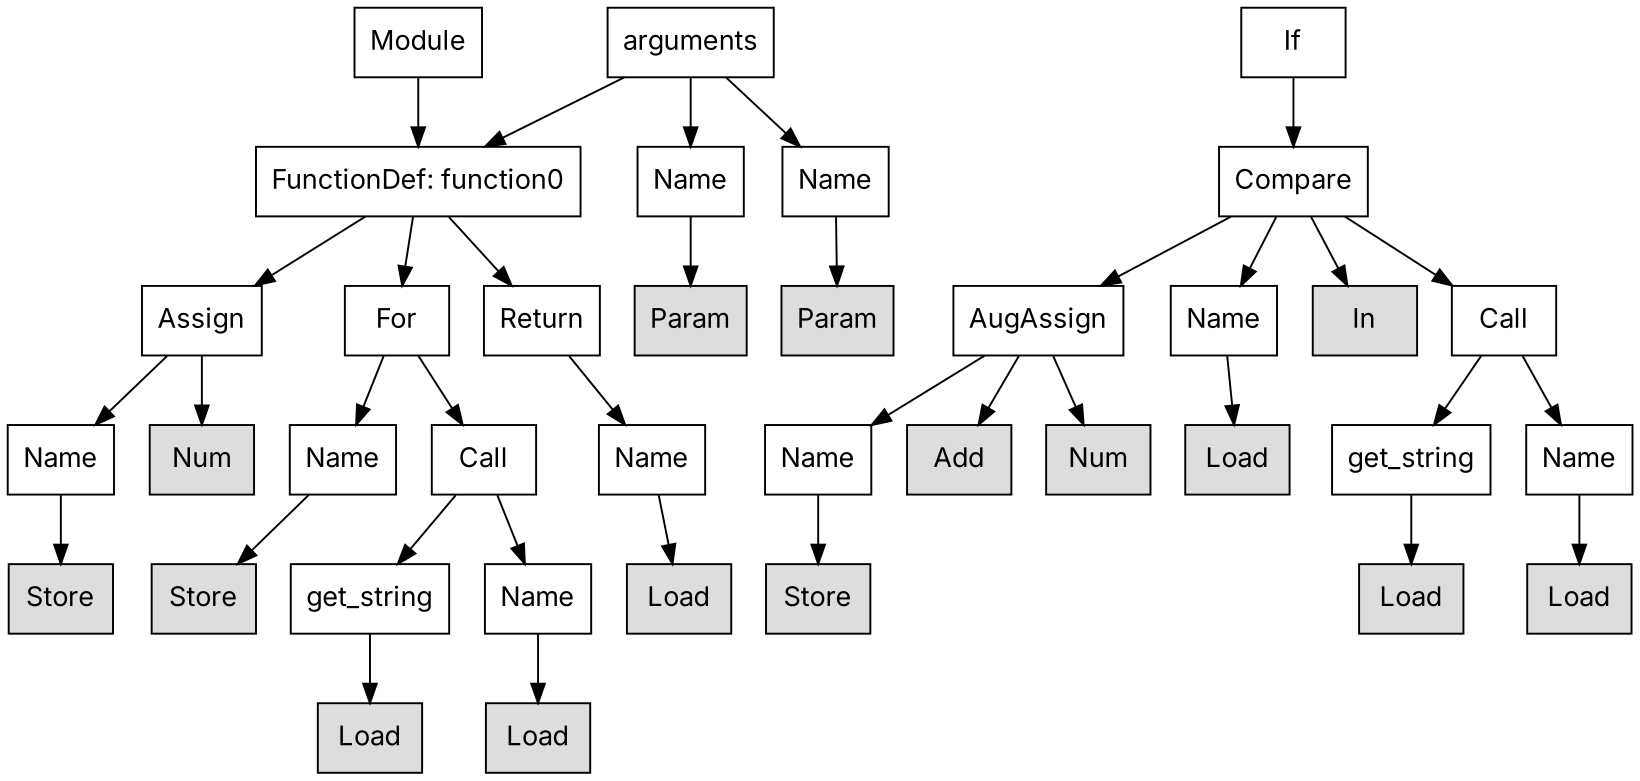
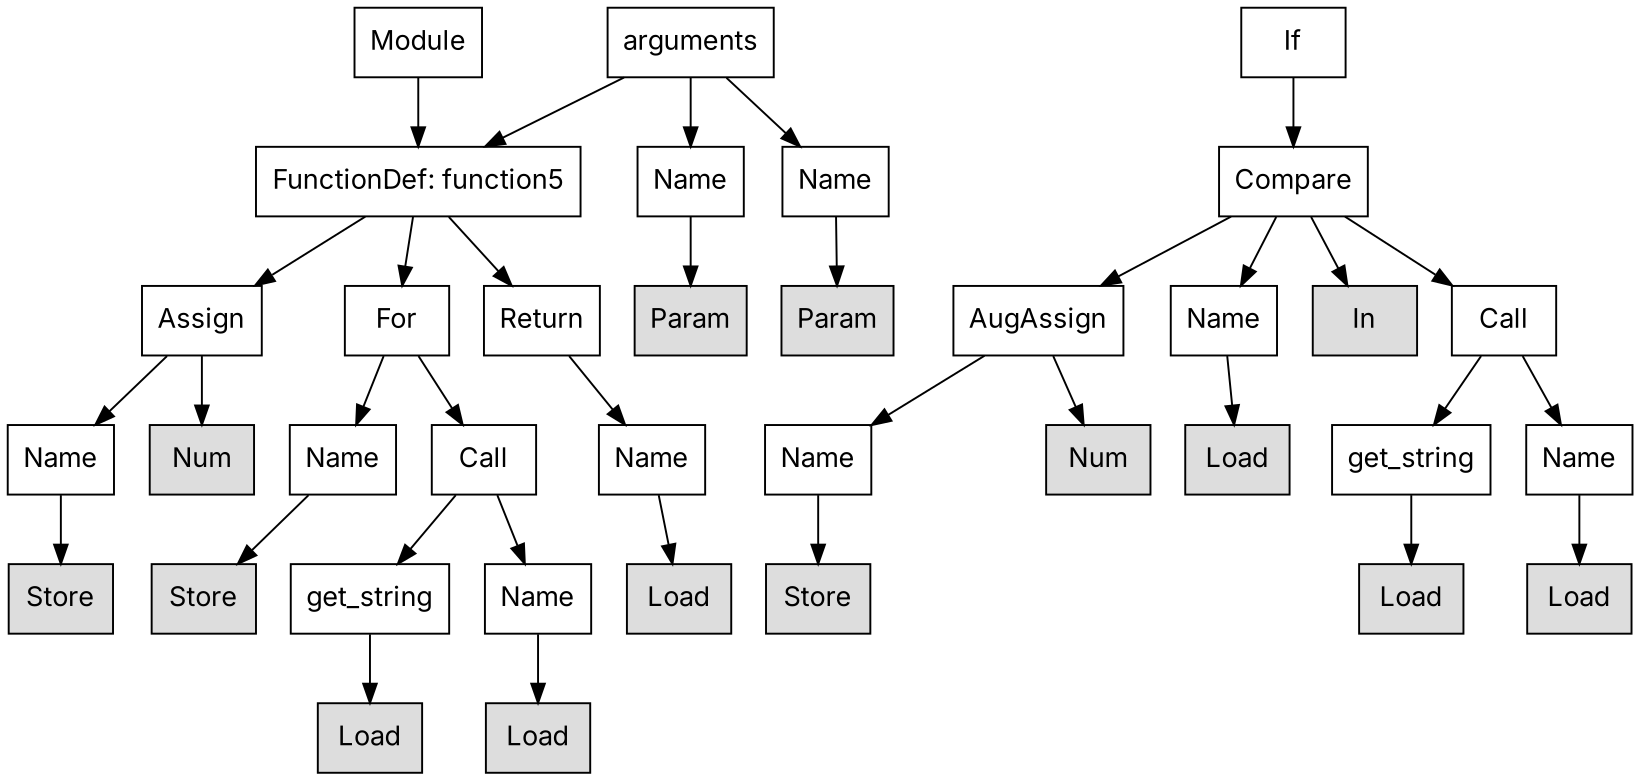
(418, 182) -> (418, 182)
(959, 460) -> none
